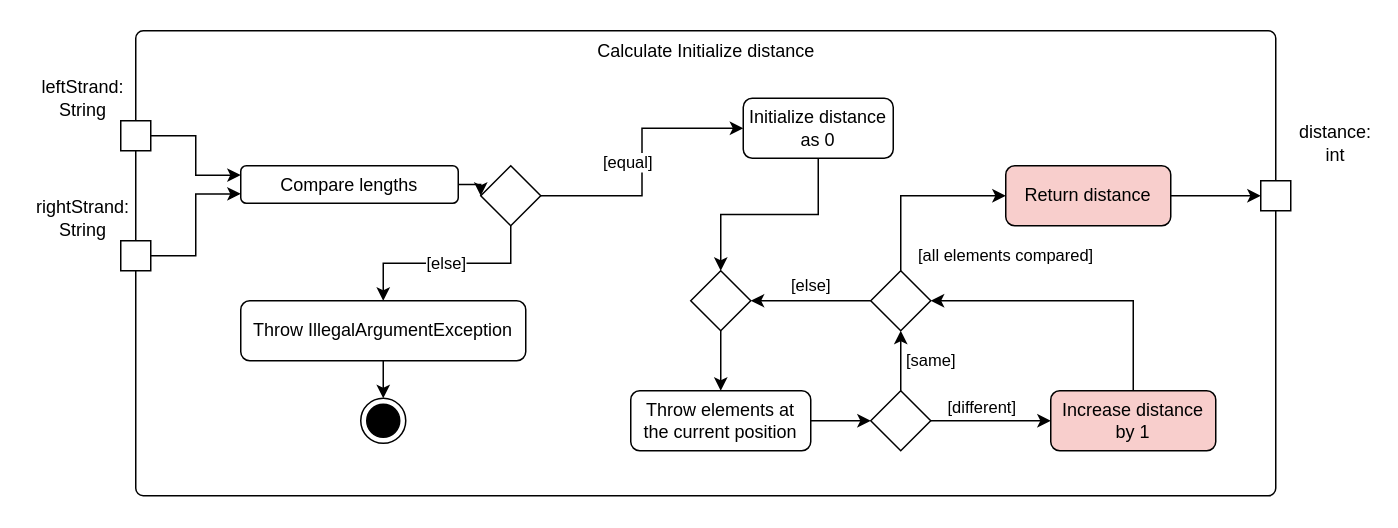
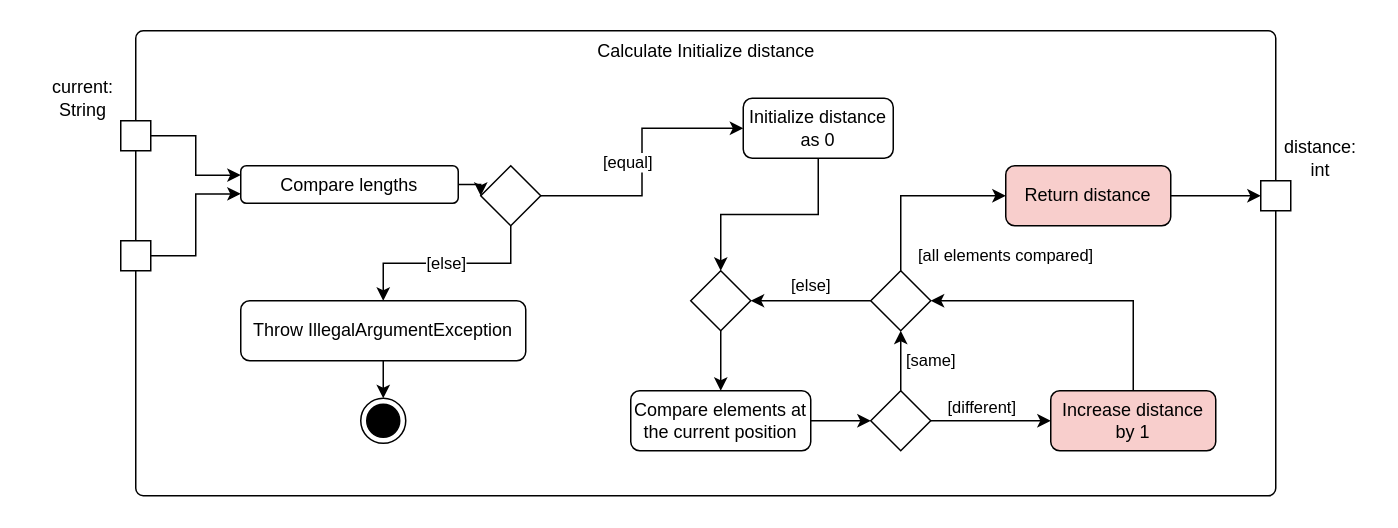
(83, 98) -> (83, 98)
(1336, 143) -> (1321, 158)
(83, 218) -> none
(721, 421) -> (721, 421)
